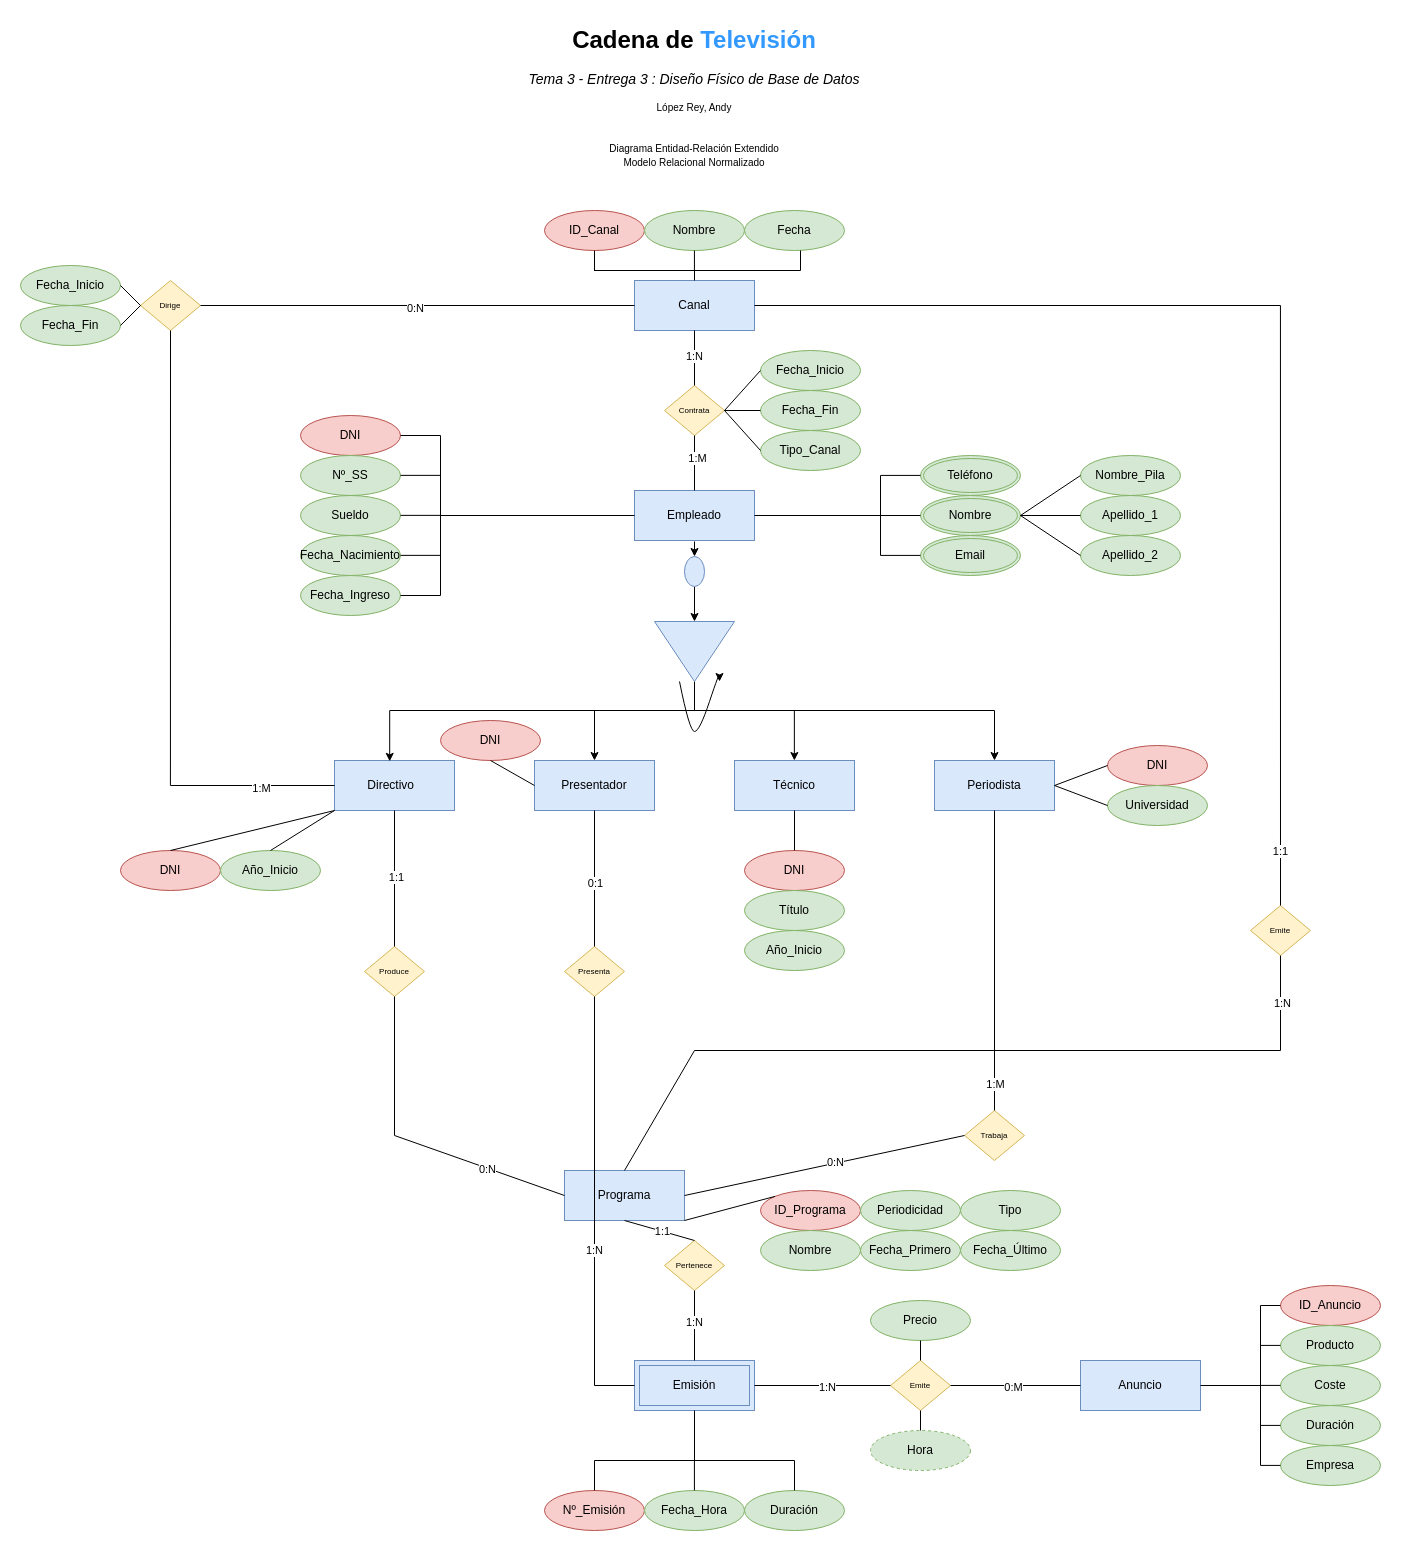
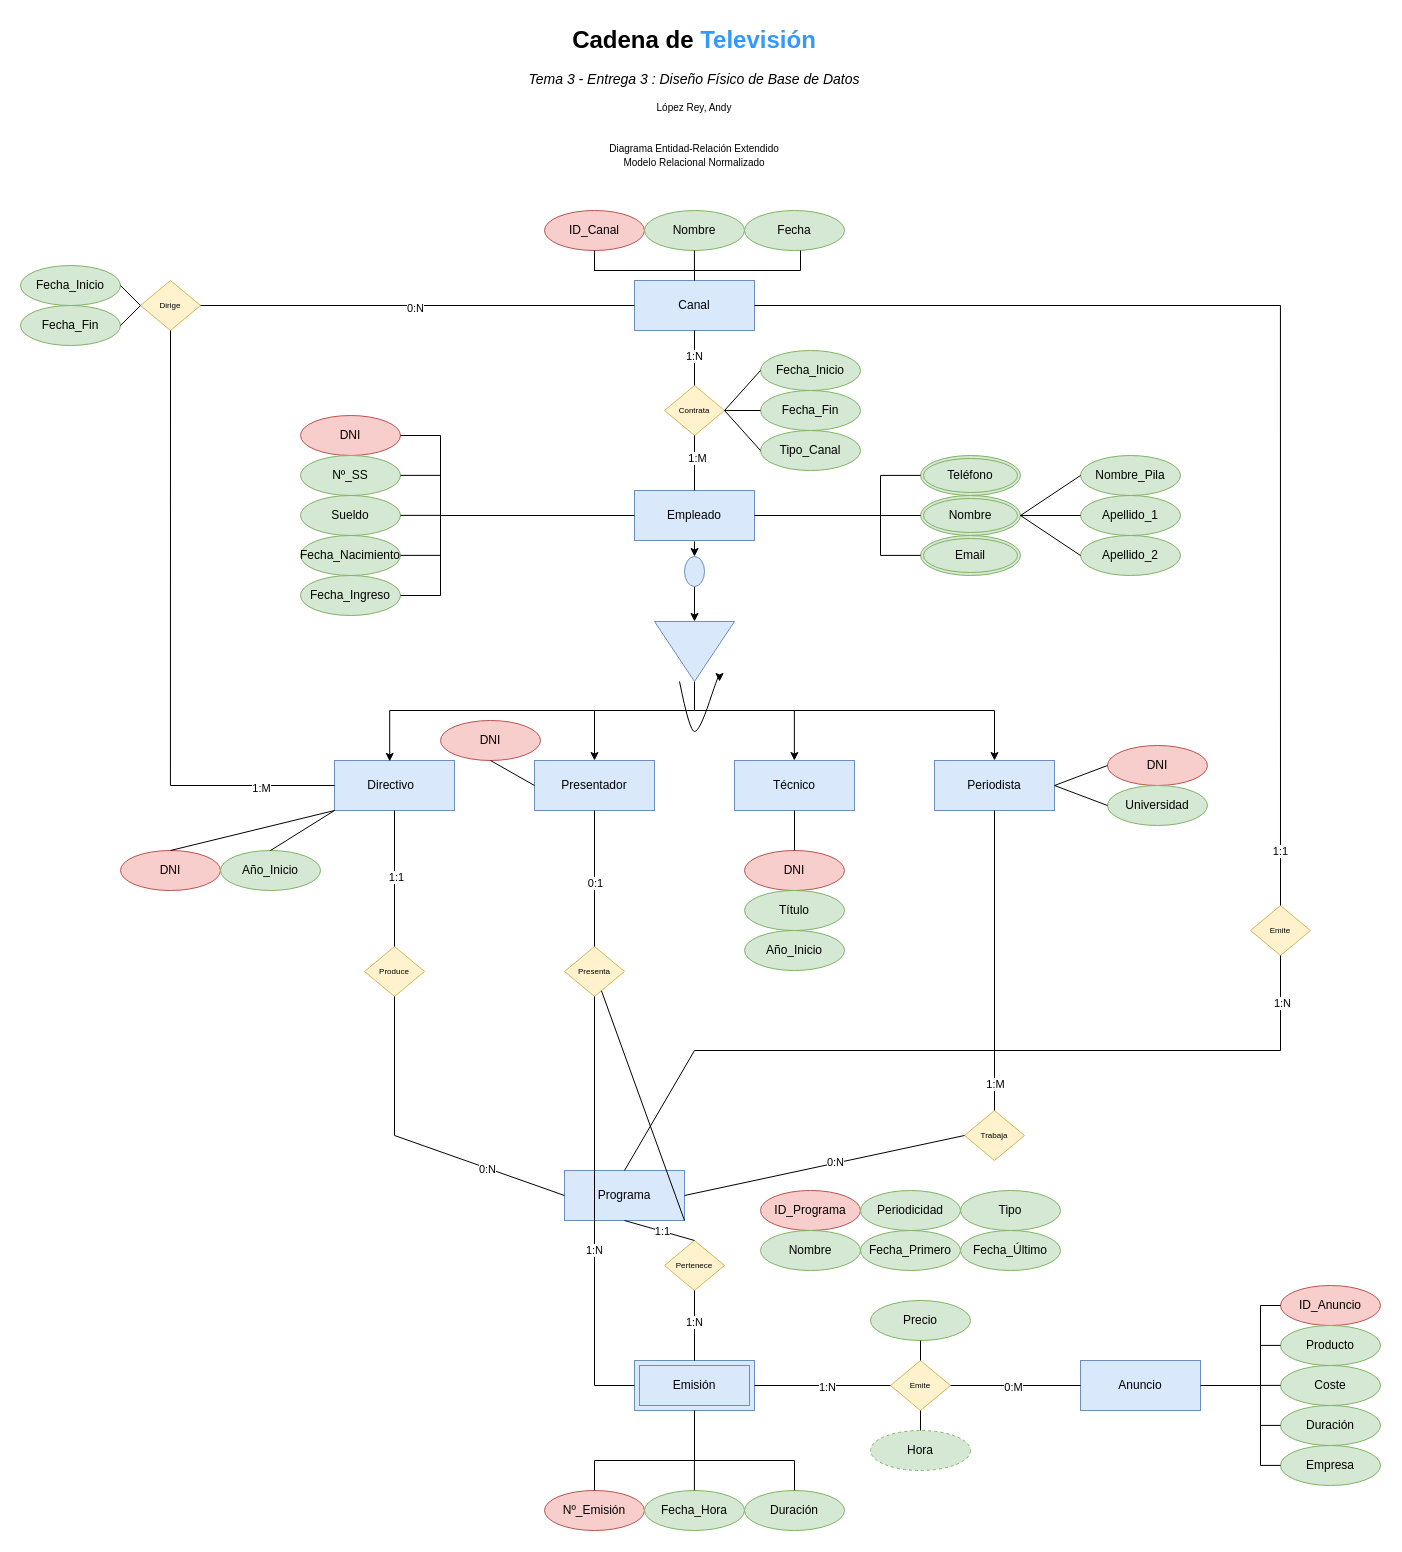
(729, 1209) -> (643, 1106)
